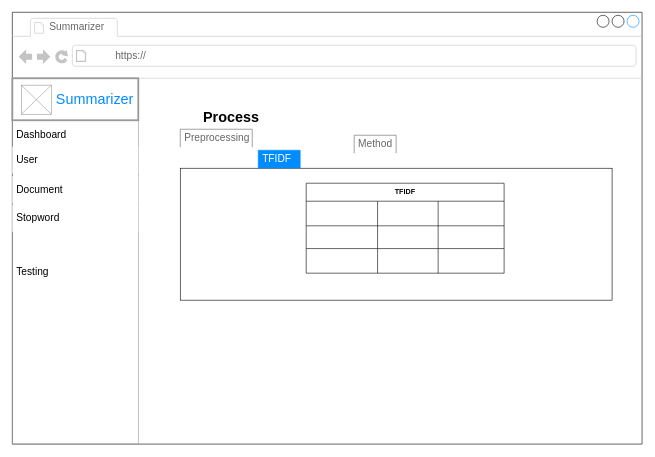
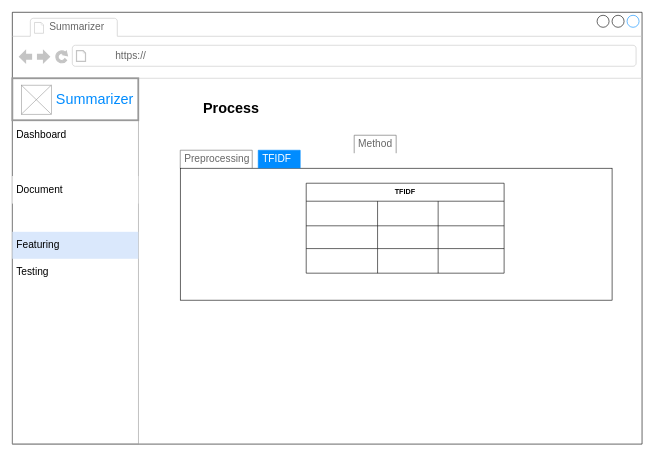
(231, 117) -> (231, 108)
(216, 138) -> (216, 159)
(75, 160) -> none
(75, 218) -> none
none -> (75, 245)
